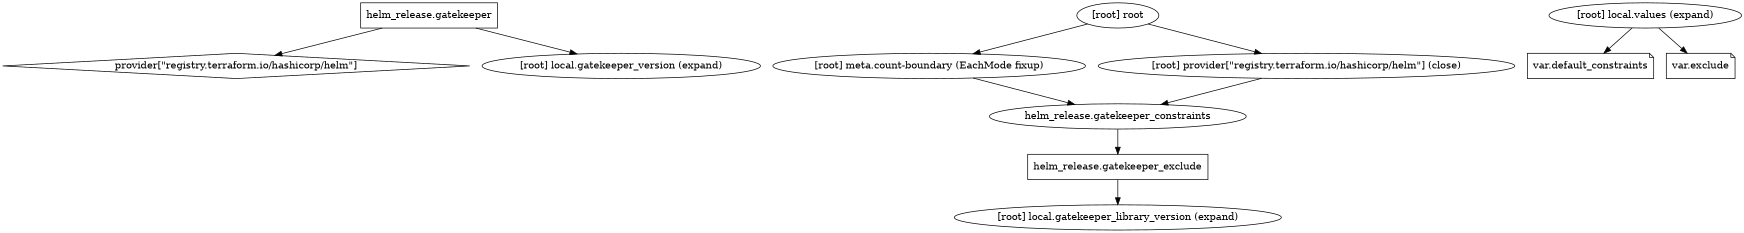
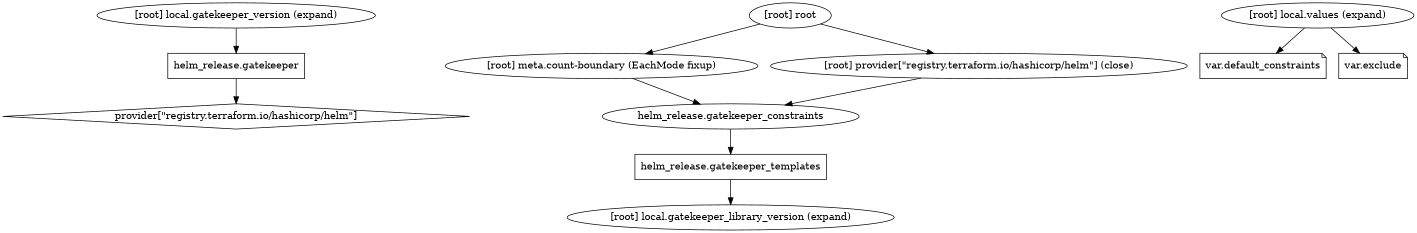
(523, 40) -> (236, 37)
(1118, 167) -> (731, 167)
